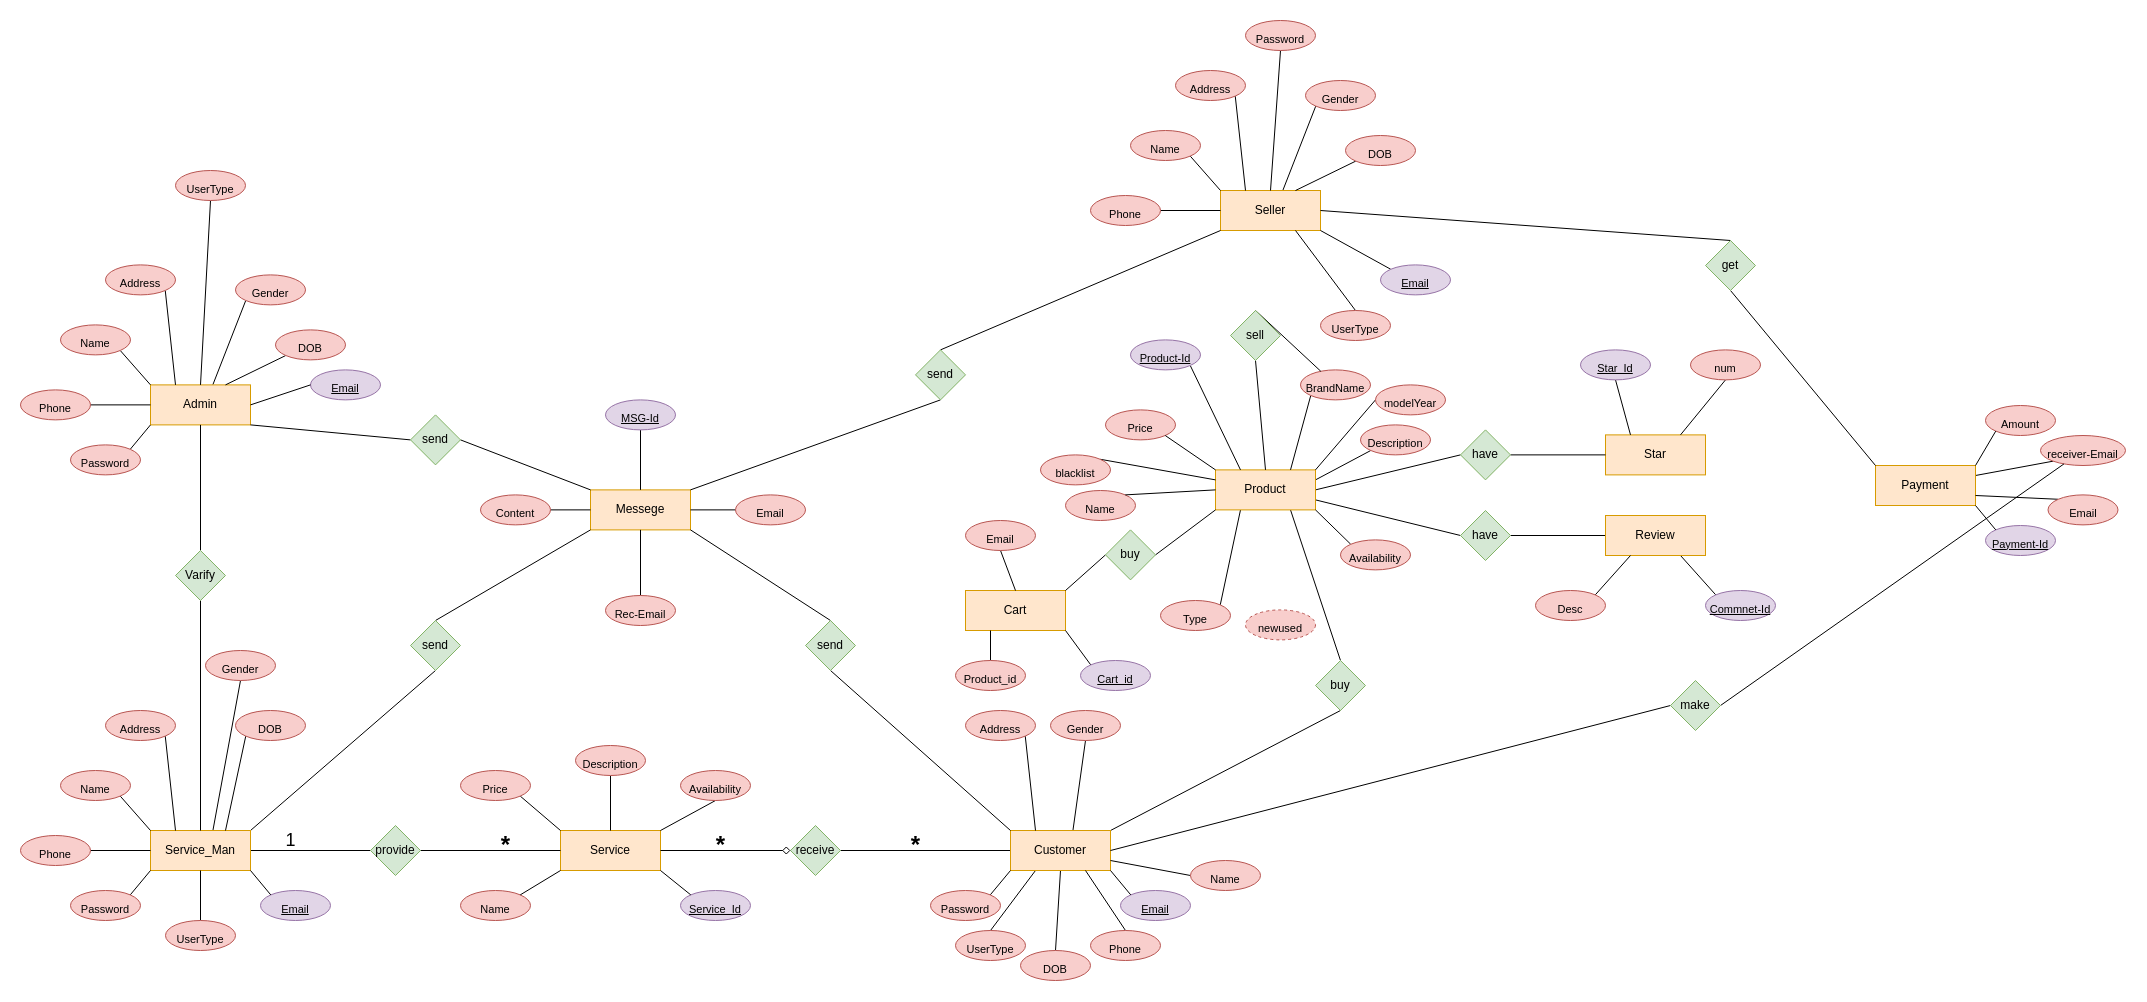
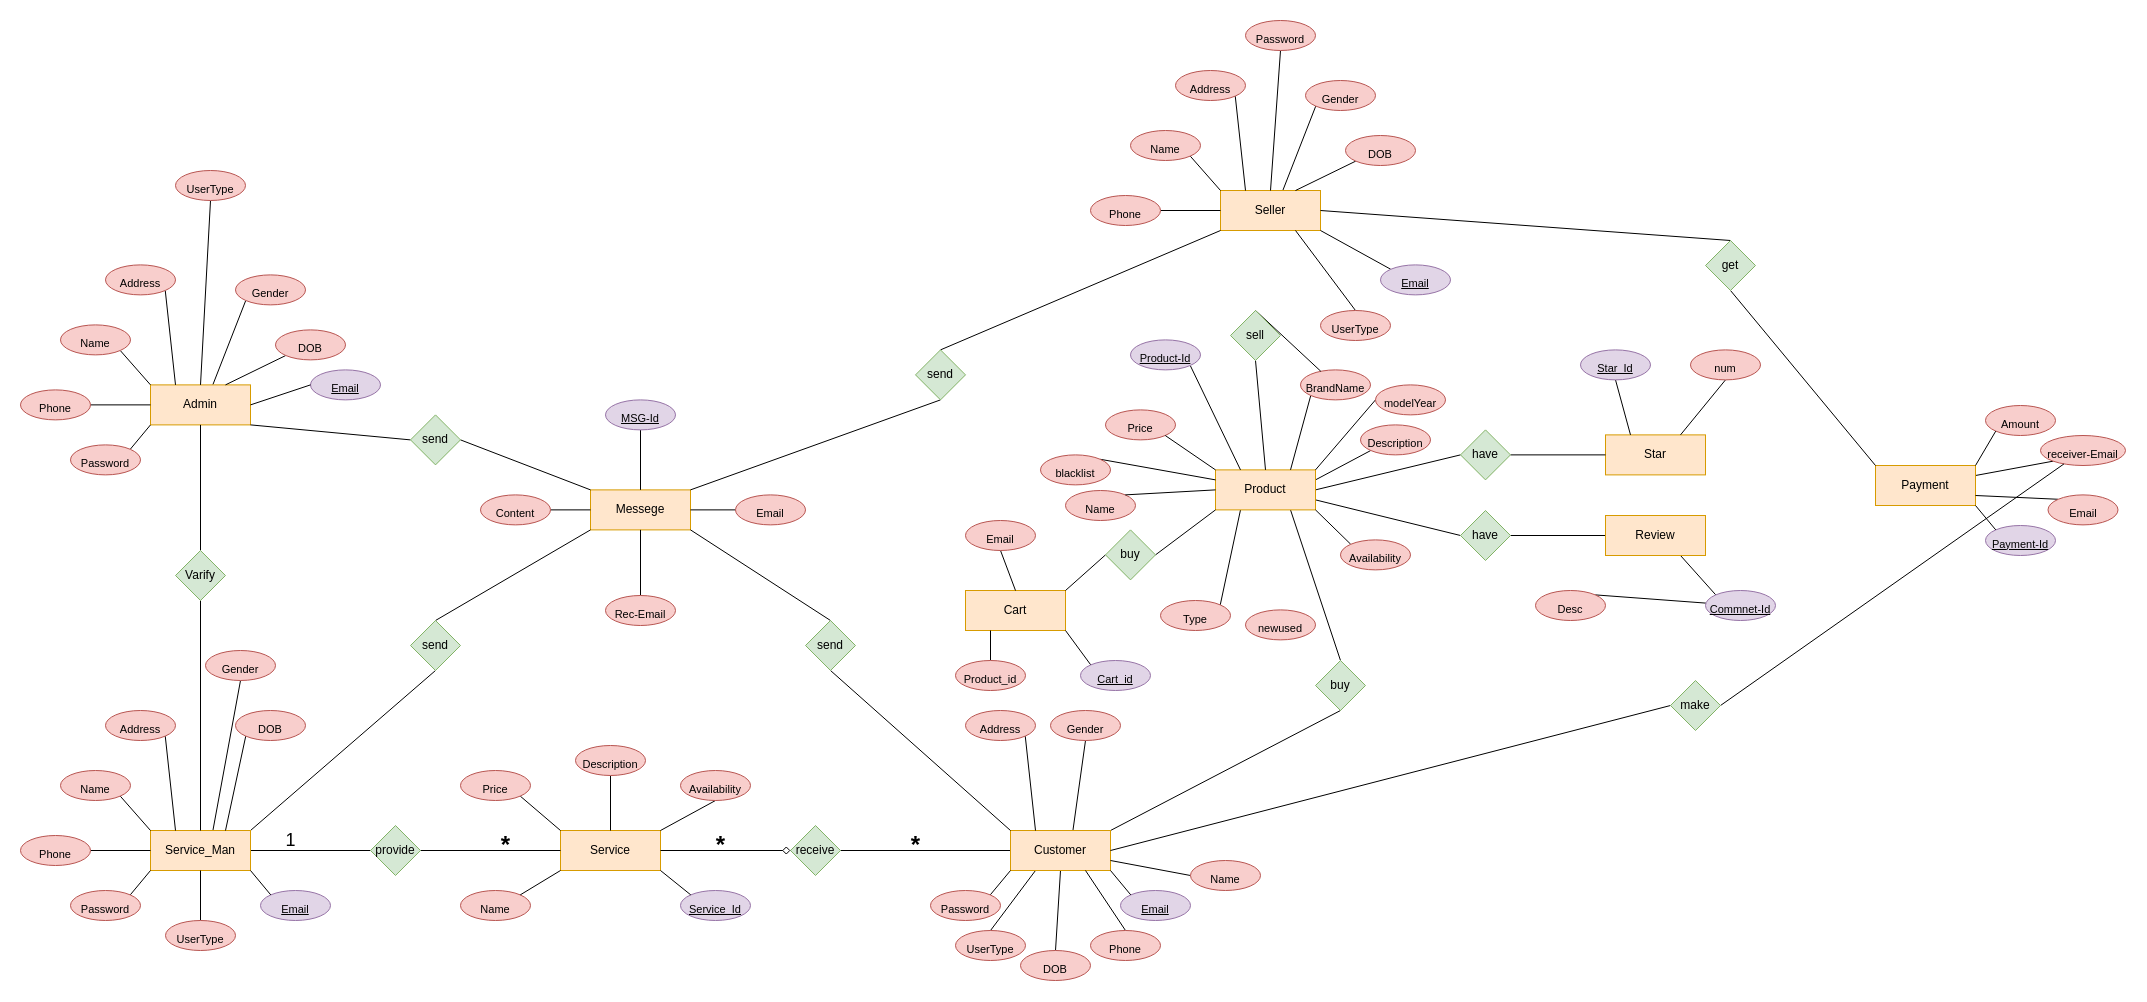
(1613, 575) -> (1651, 599)
(1281, 625) -> (1281, 625)
